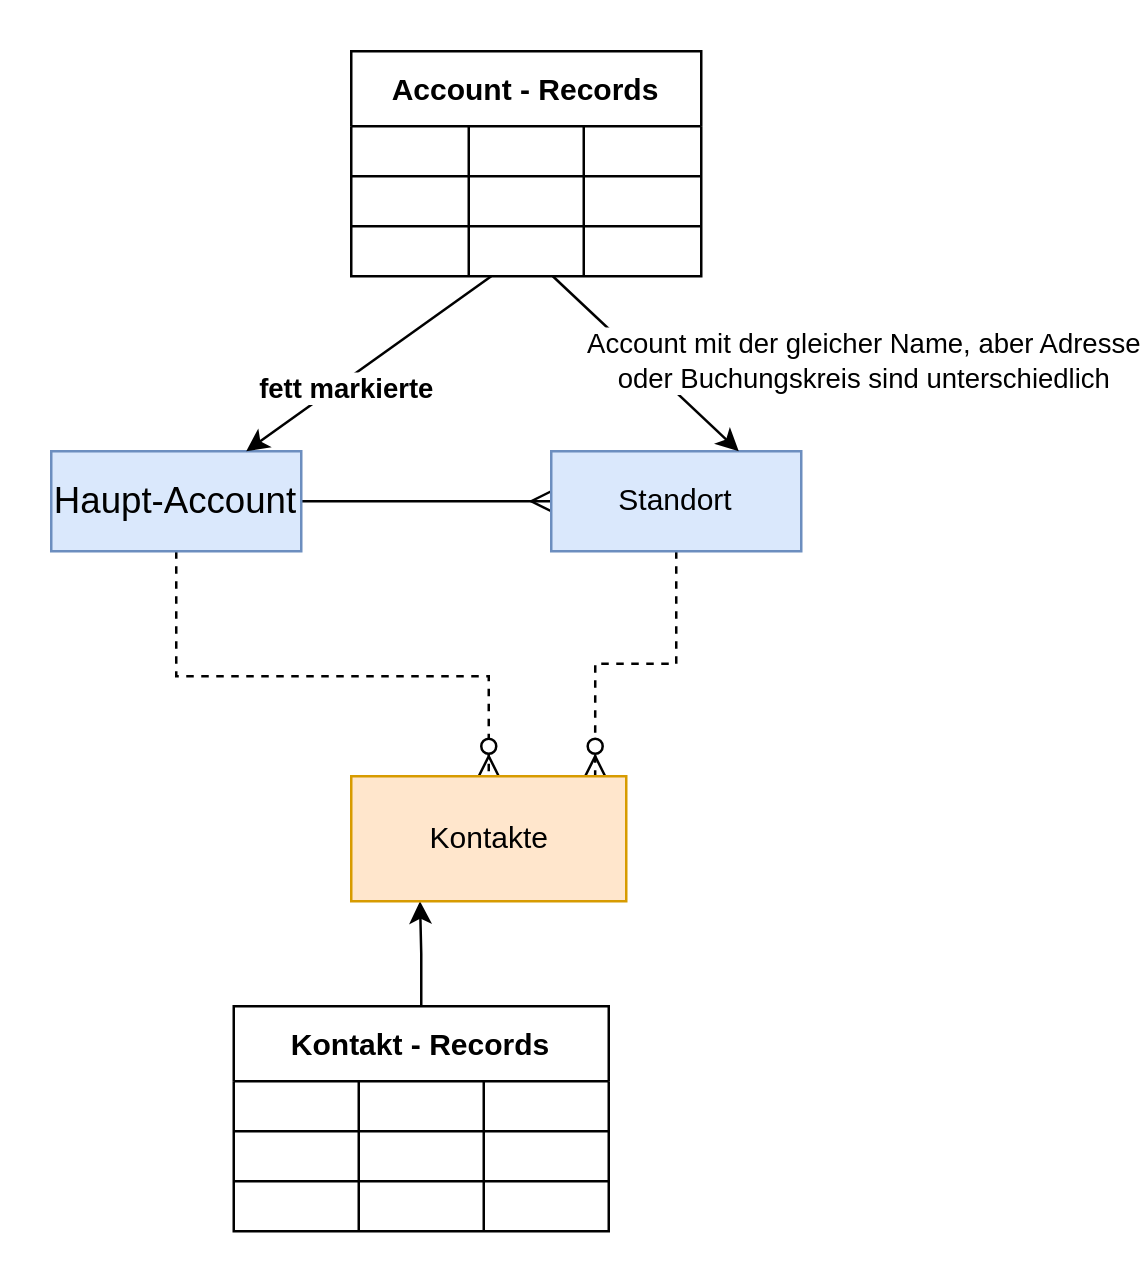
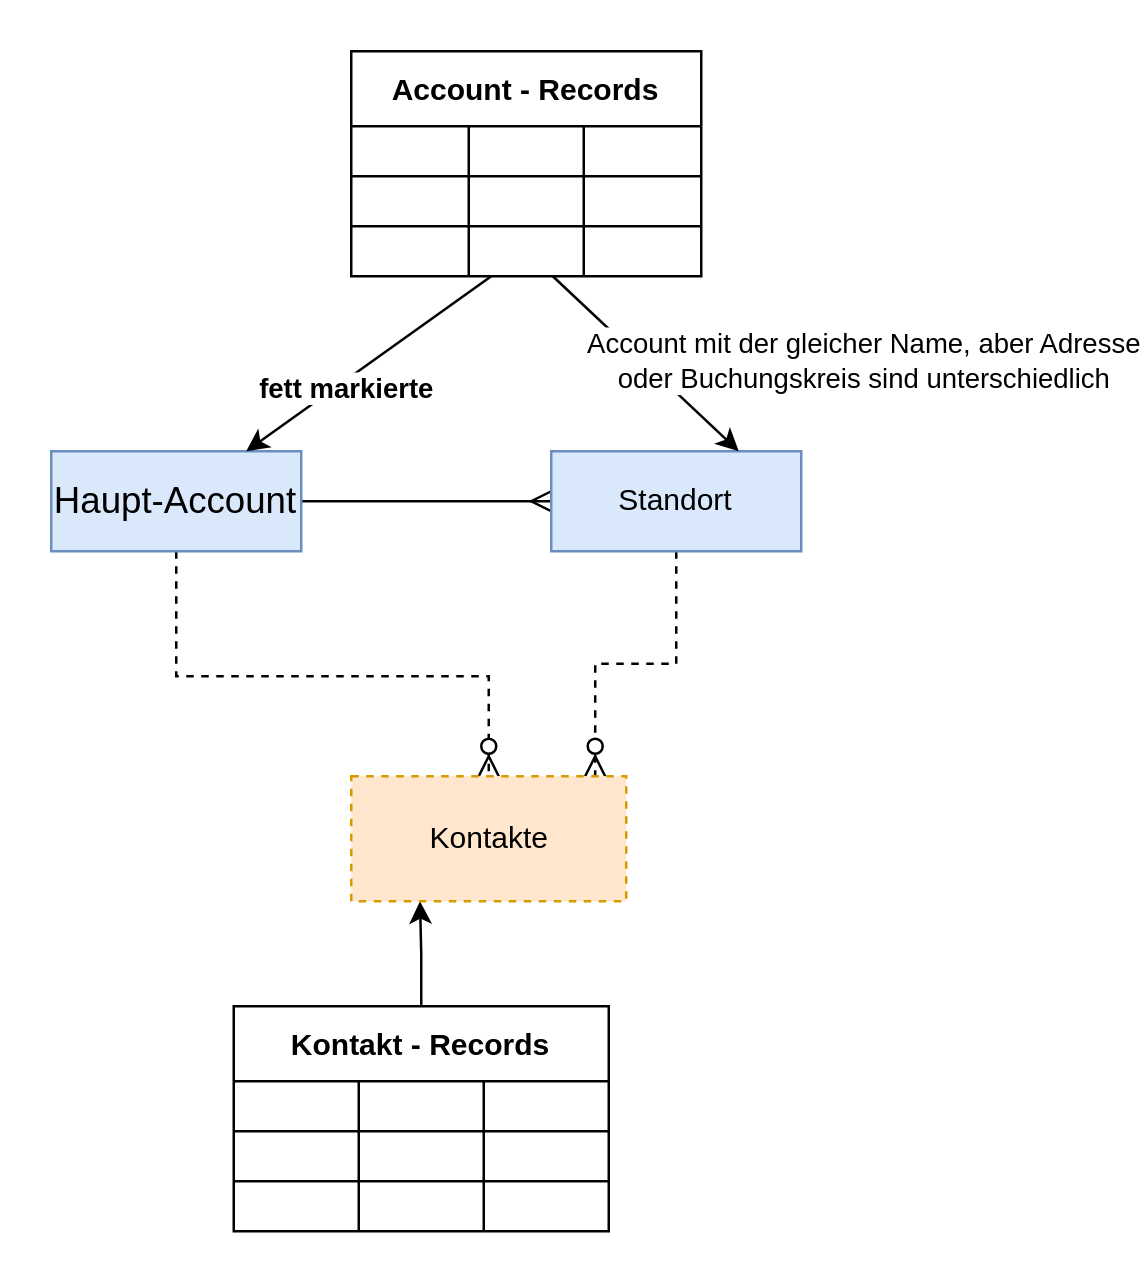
(489, 839) -> (489, 839)
